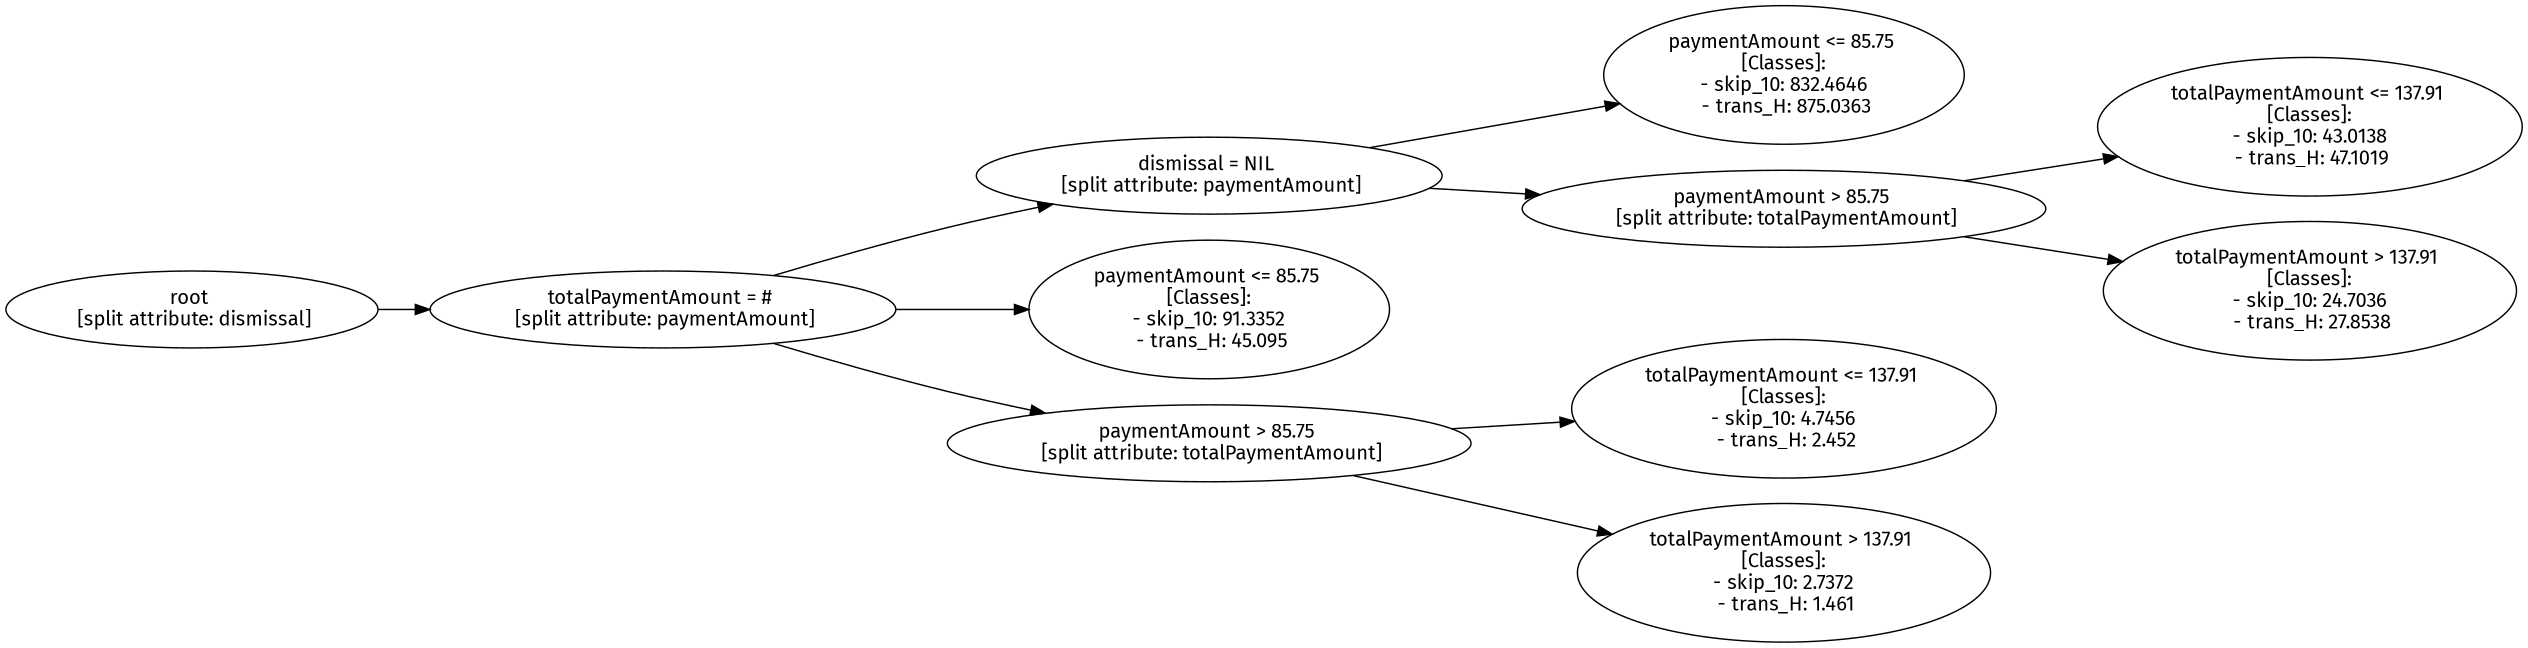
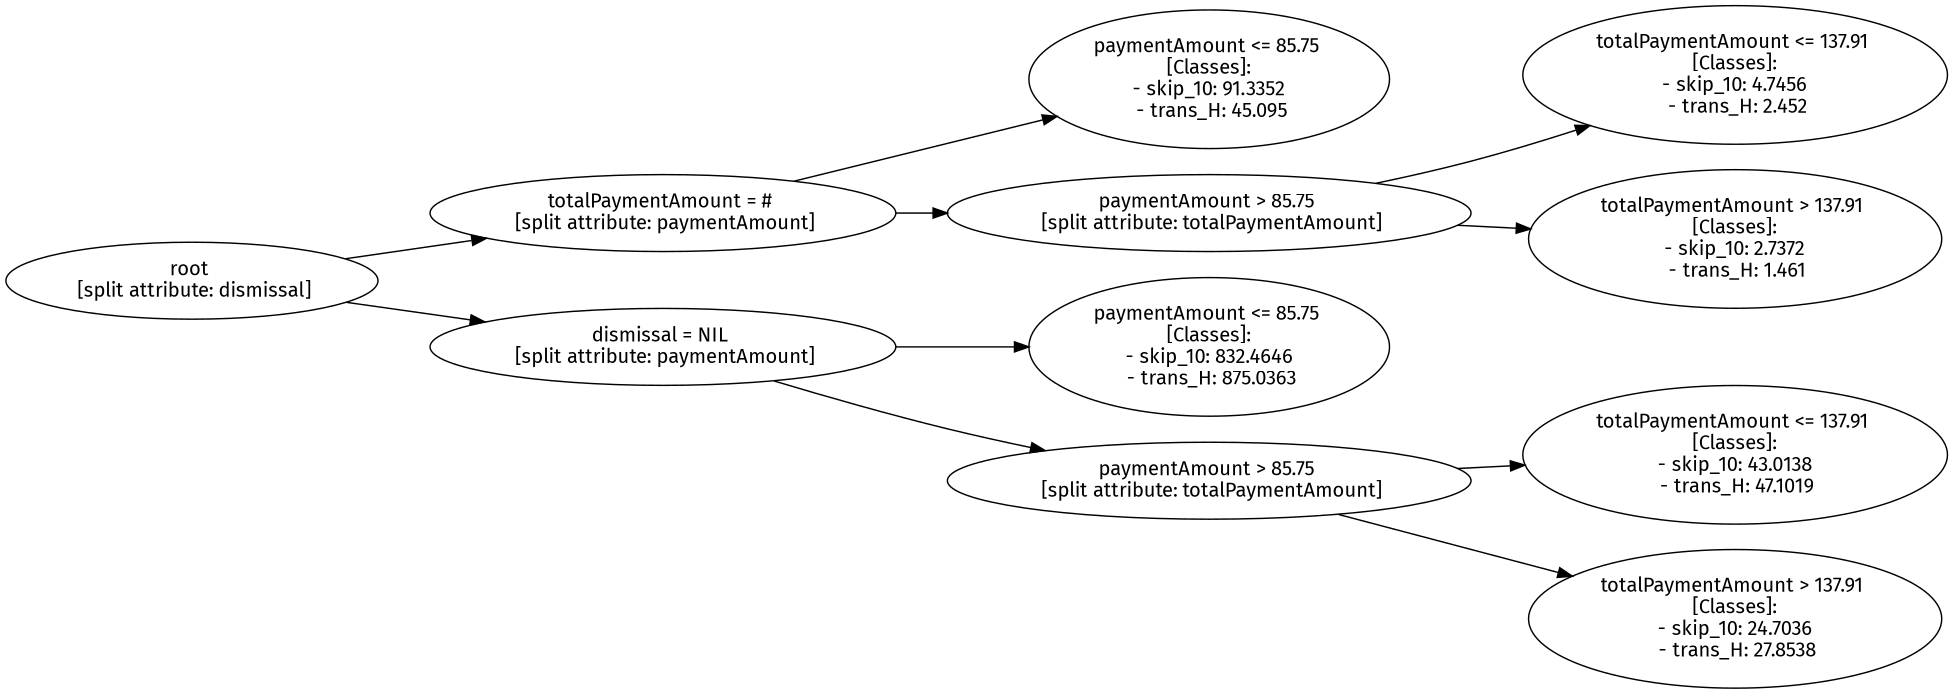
(905, 238) -> (408, 311)
